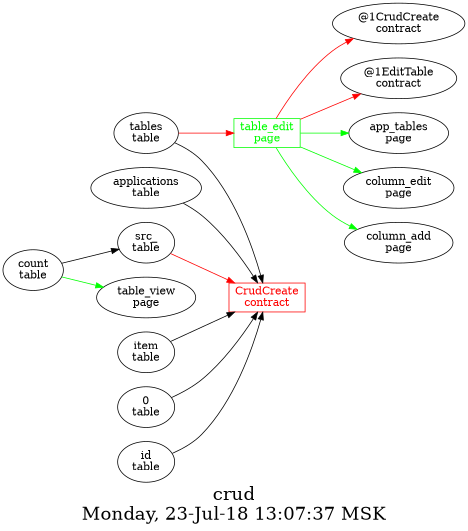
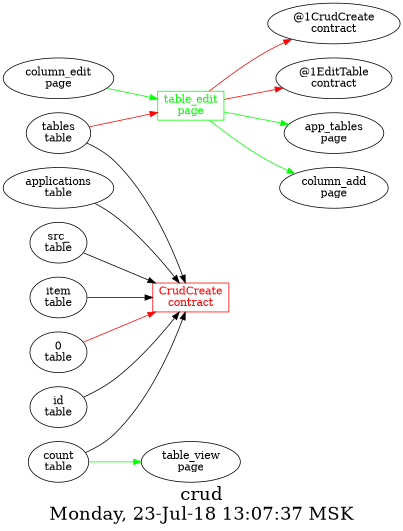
(327, 158) -> (129, 93)
(87, 257) -> (145, 395)
(199, 267) -> (116, 266)
(218, 364) -> (116, 329)
